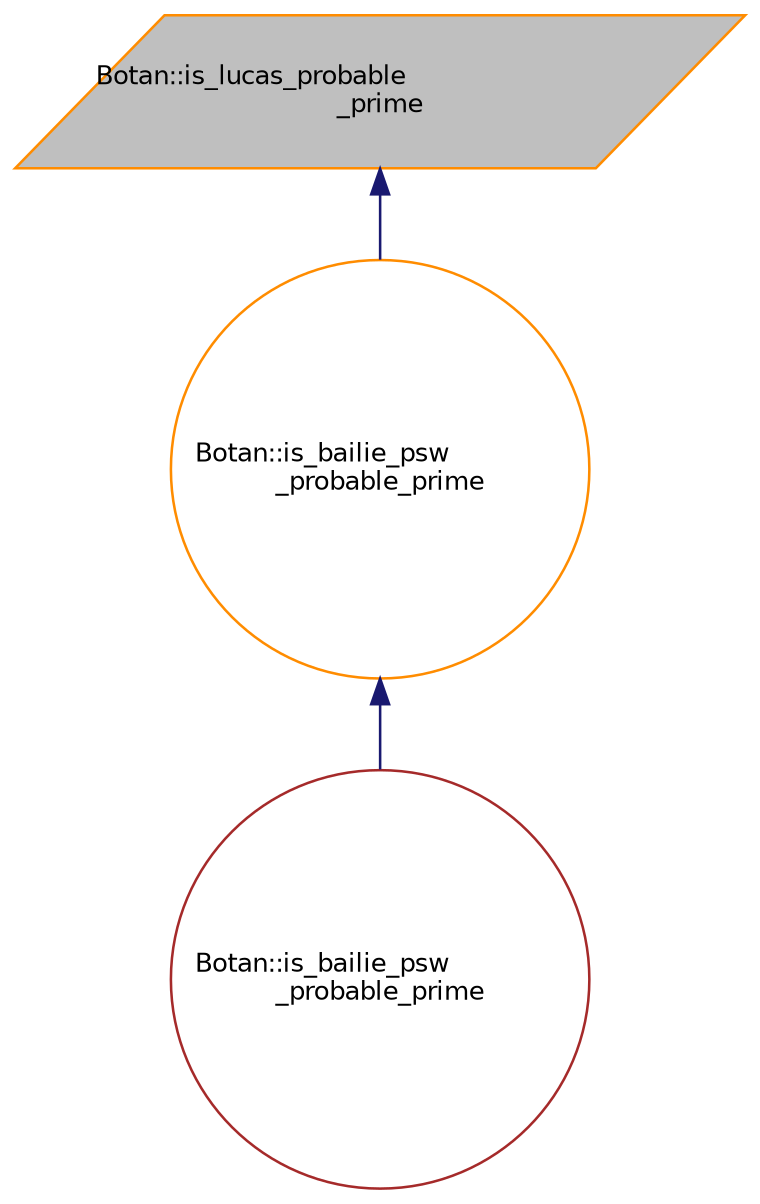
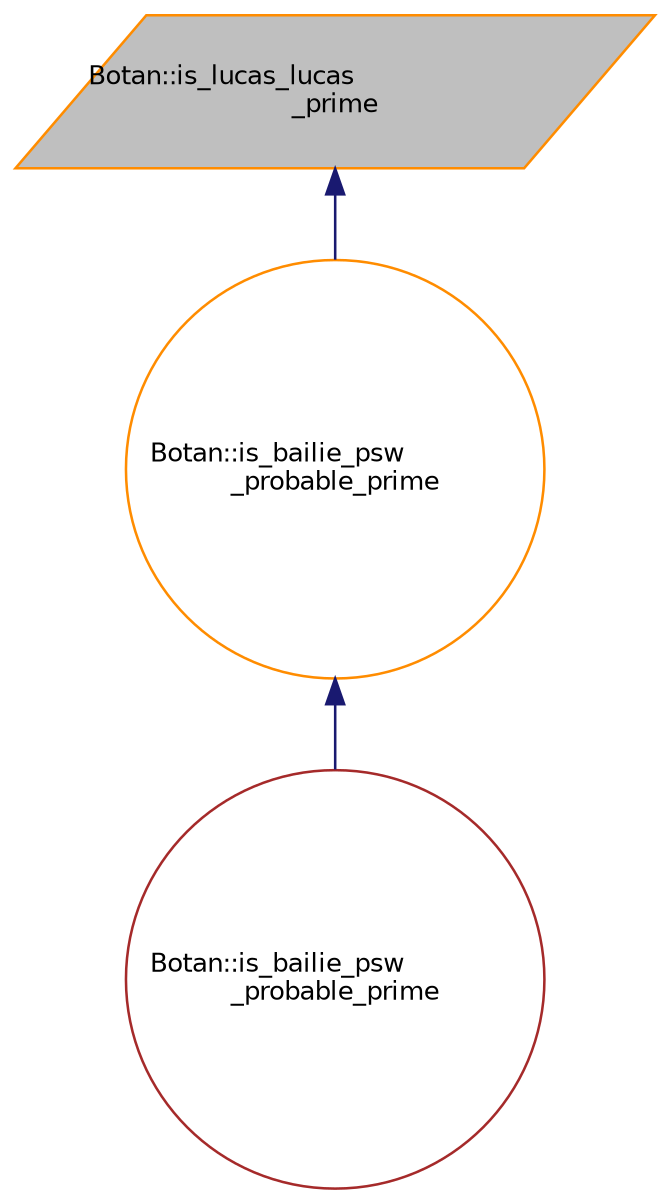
(380, 92) -> (335, 92)
